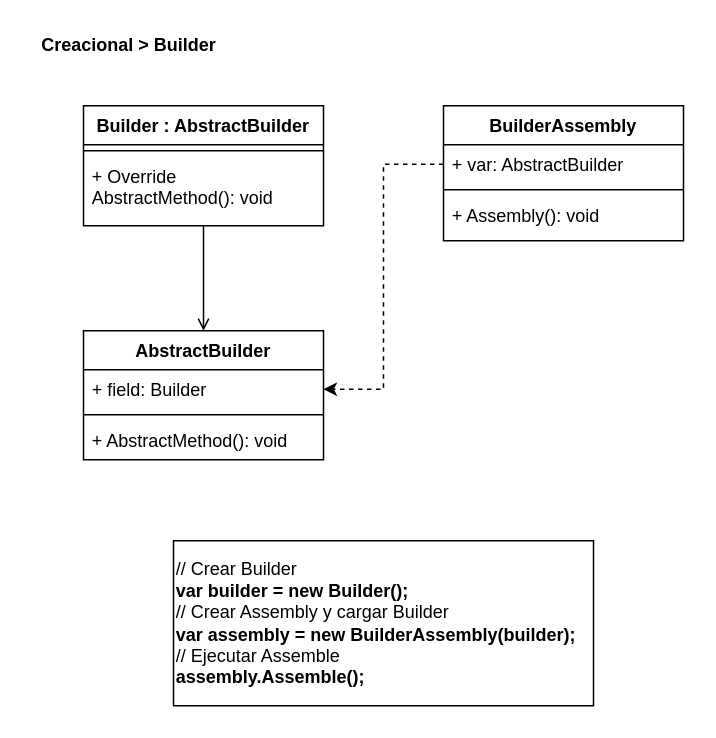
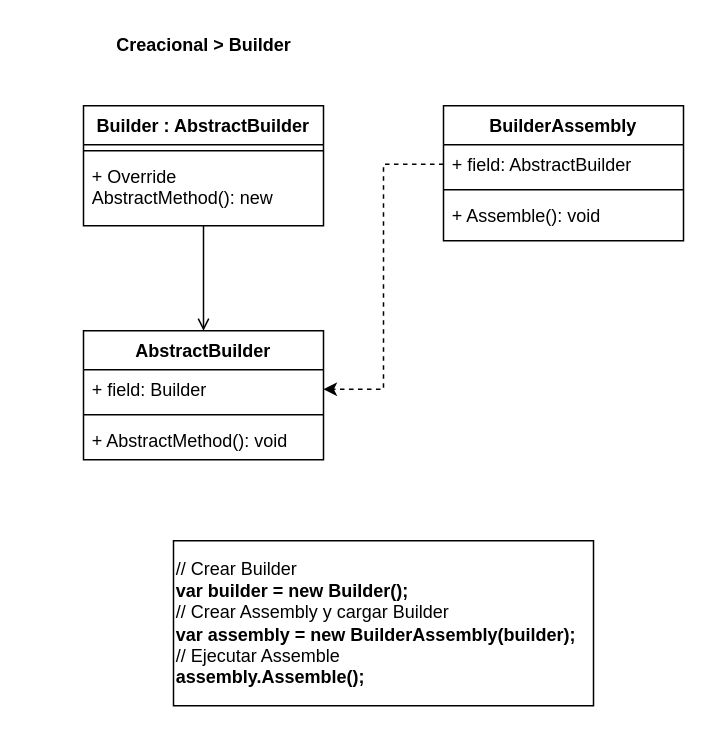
(128, 46) -> (203, 46)
(551, 165) -> (556, 165)
(205, 189) -> (205, 189)
(531, 217) -> (531, 217)
